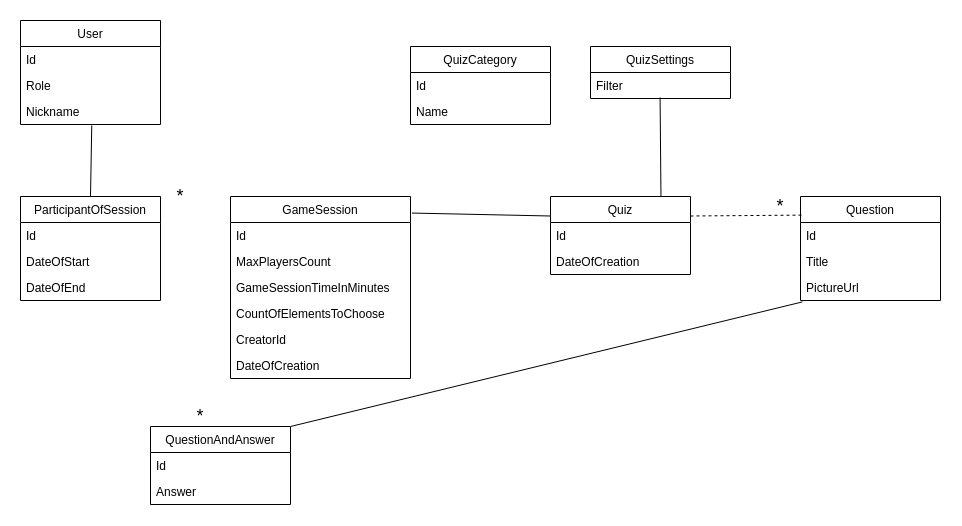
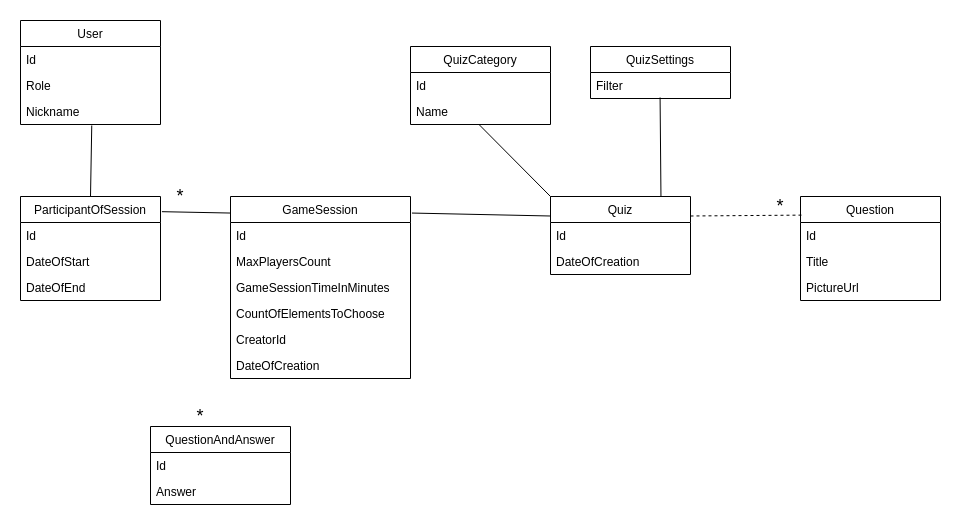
none -> (514, 160)
none -> (194, 212)
(547, 364) -> none
